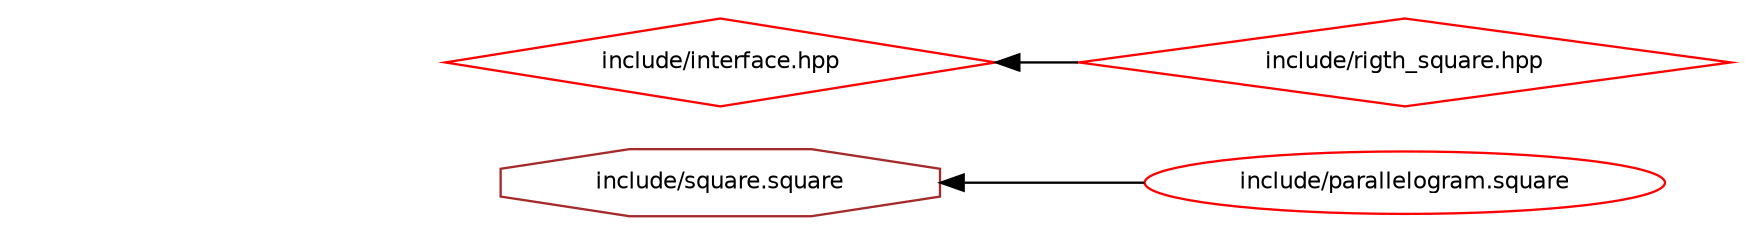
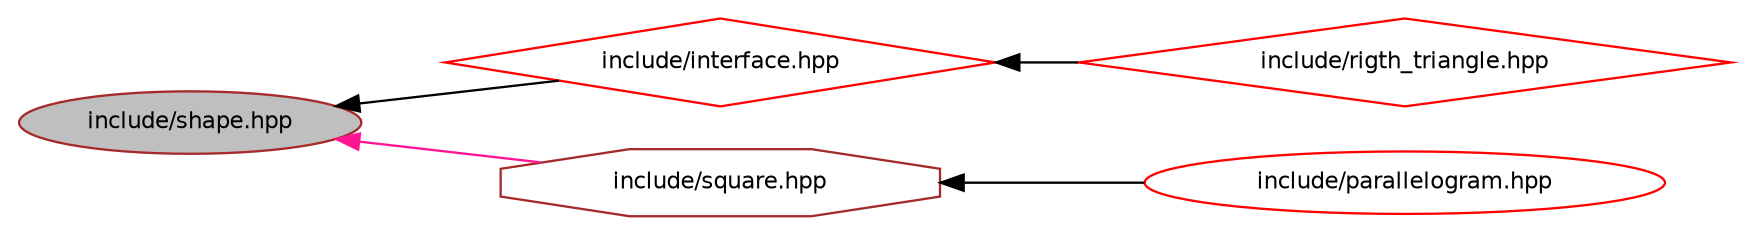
(1405, 62) -> (1405, 62)
none -> (190, 123)
(720, 183) -> (720, 183)
(1405, 183) -> (1405, 183)
